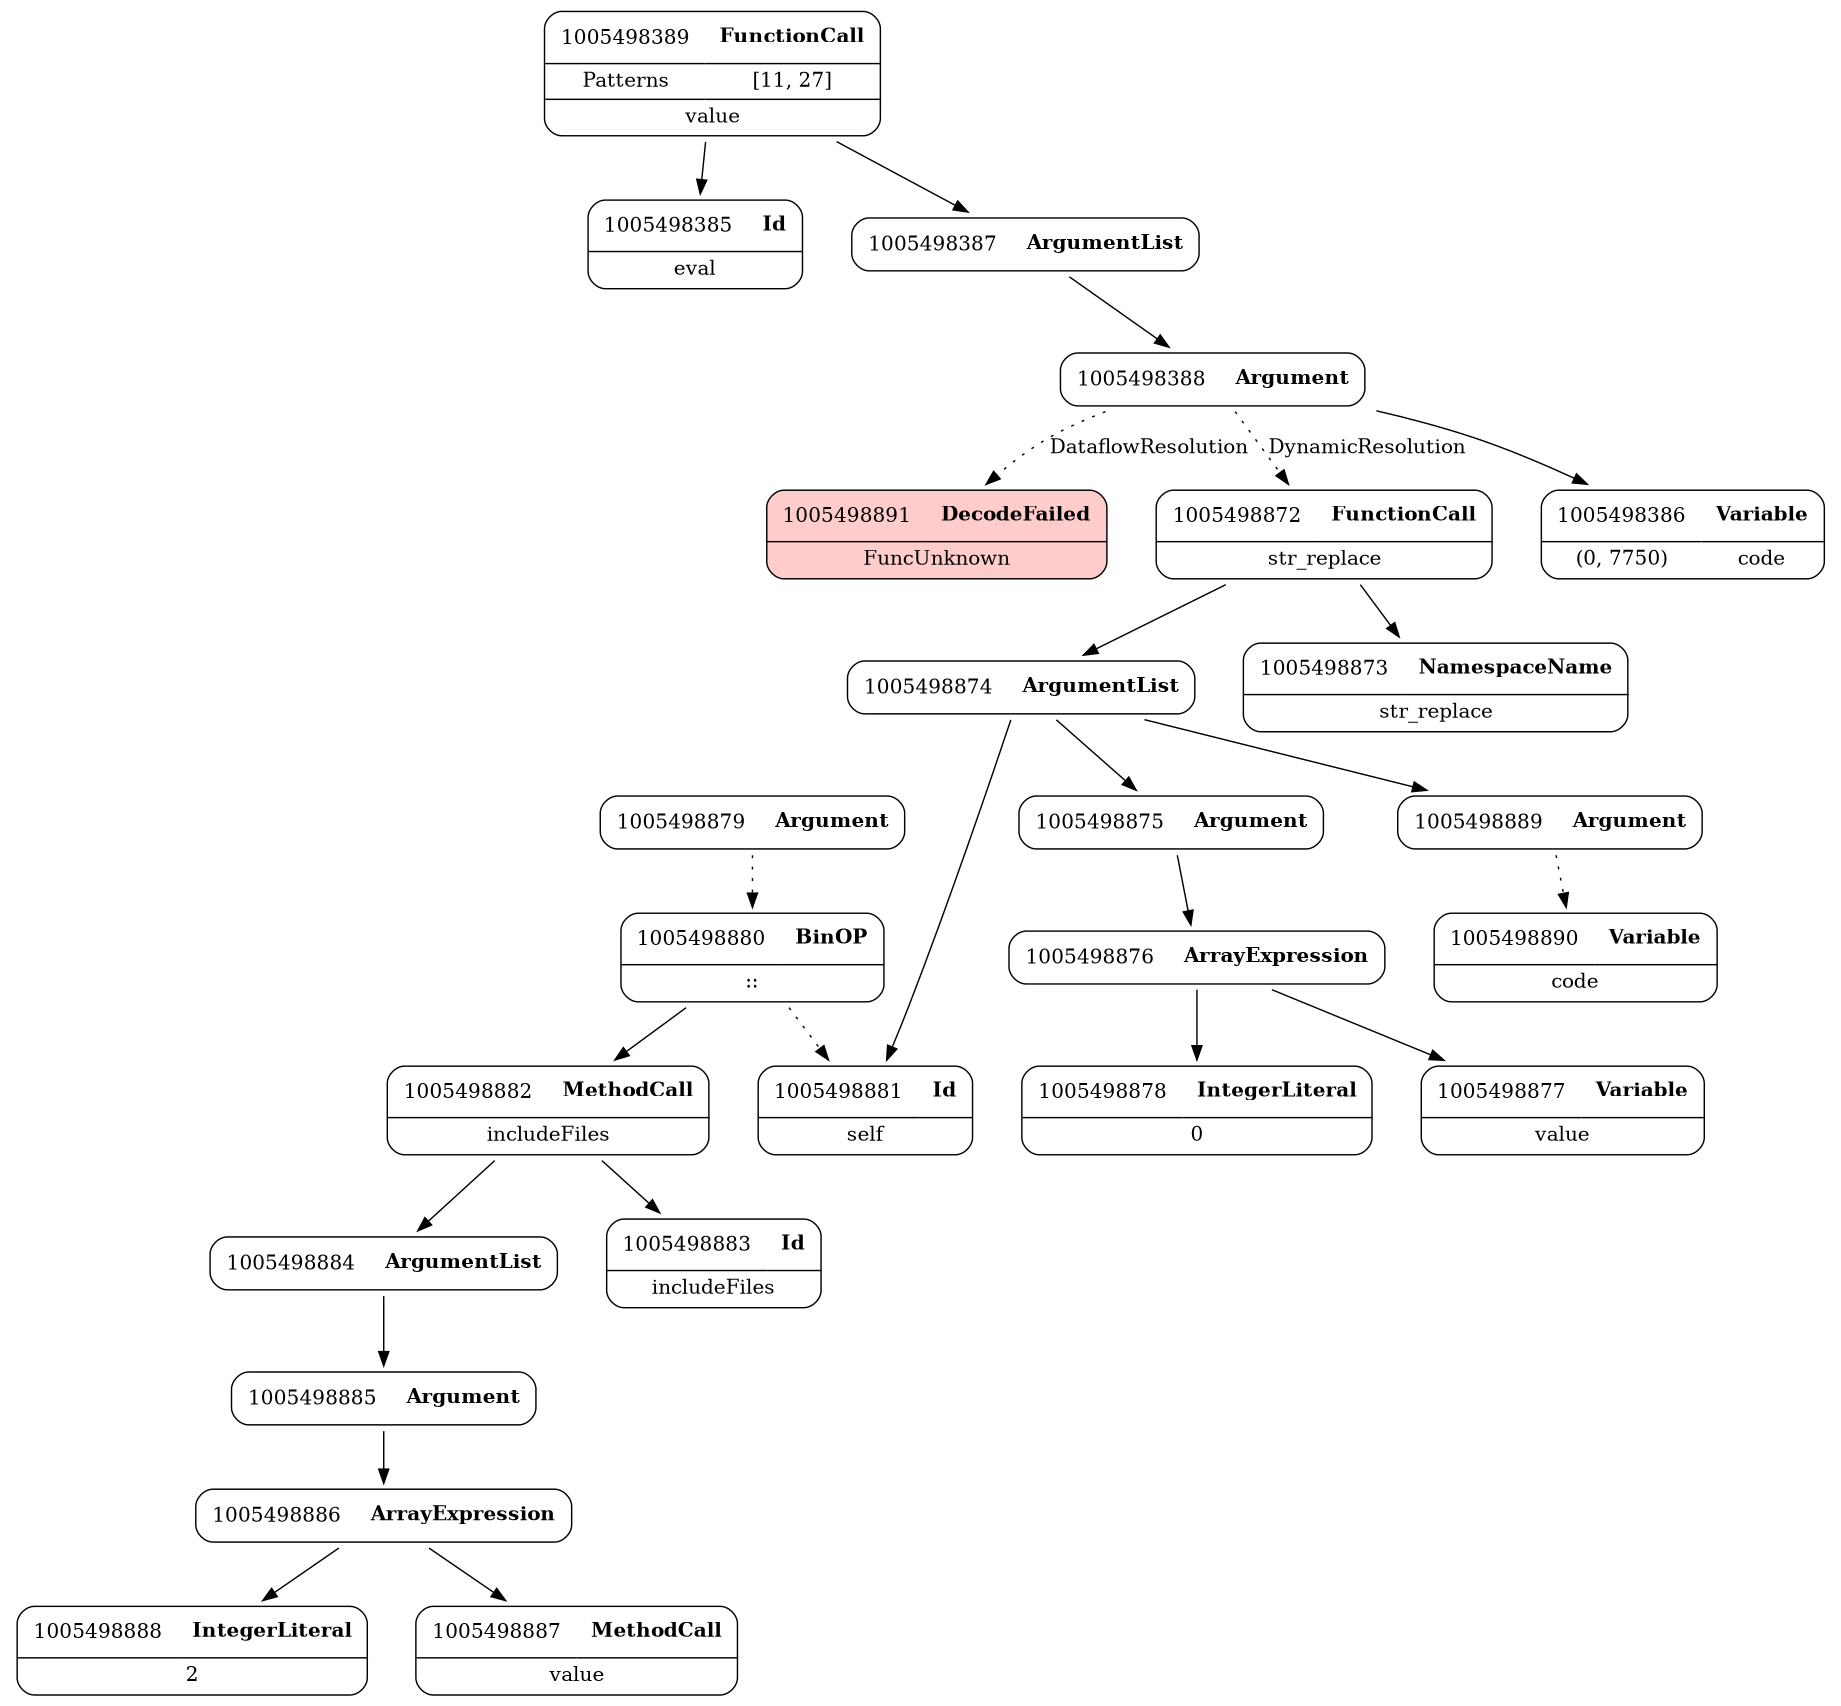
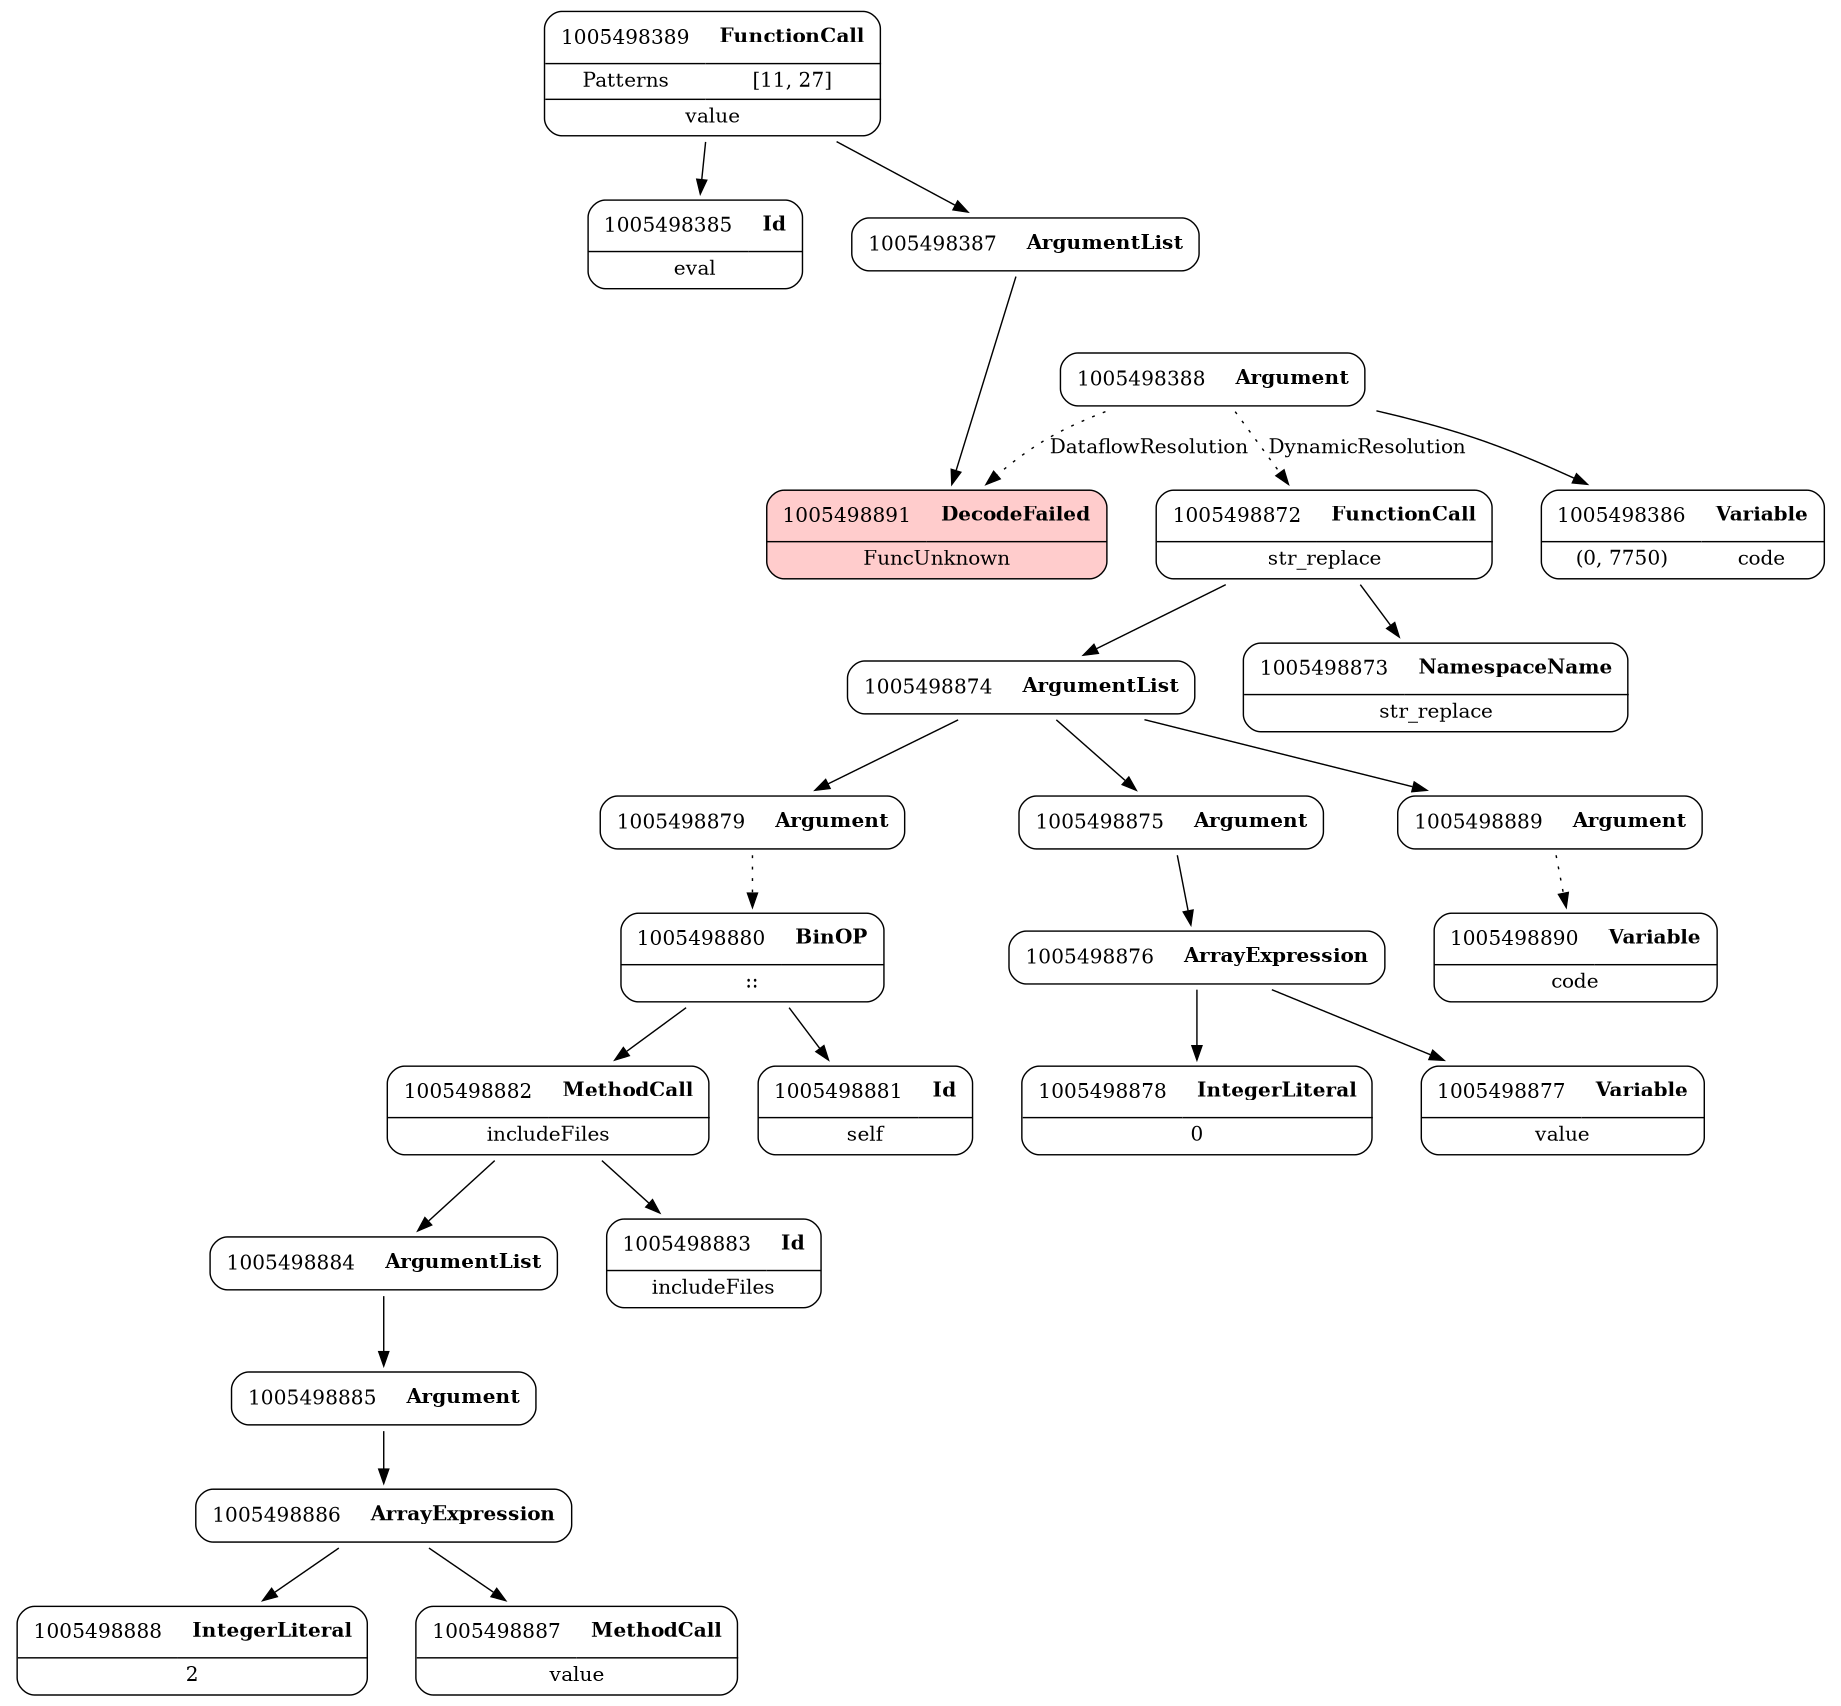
(1113, 308) -> (986, 374)
(954, 884) -> (893, 752)
(804, 1028) -> (804, 1028)
